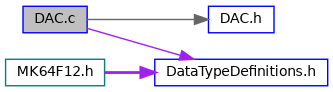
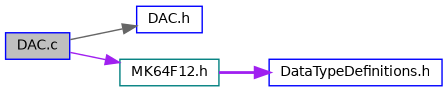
(134, 42) -> (88, 56)
